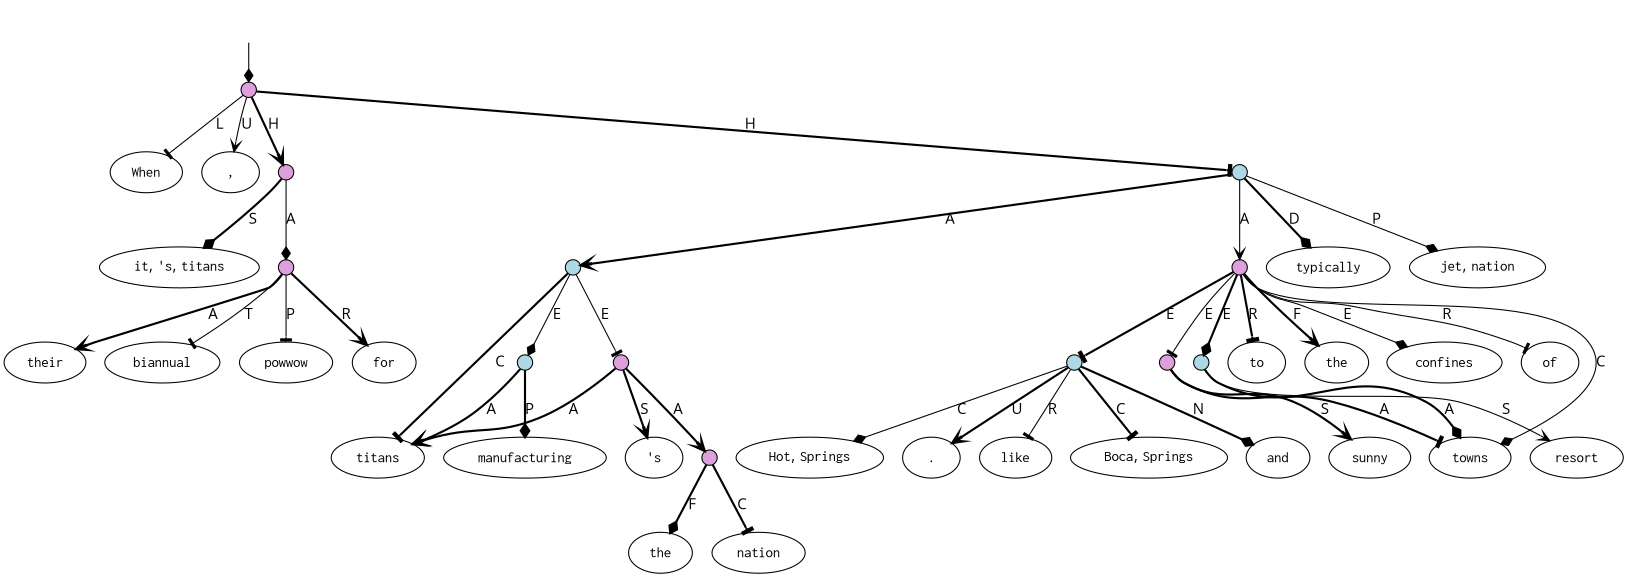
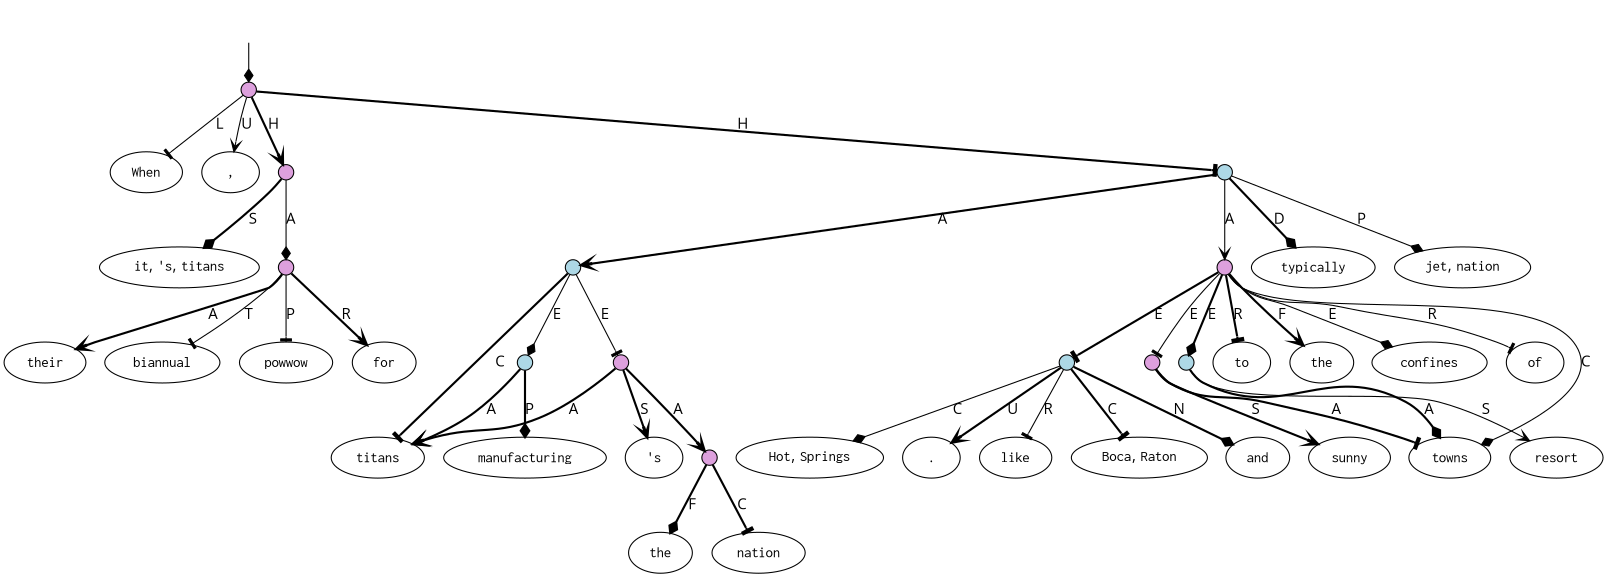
(1168, 457) -> (1159, 457)
